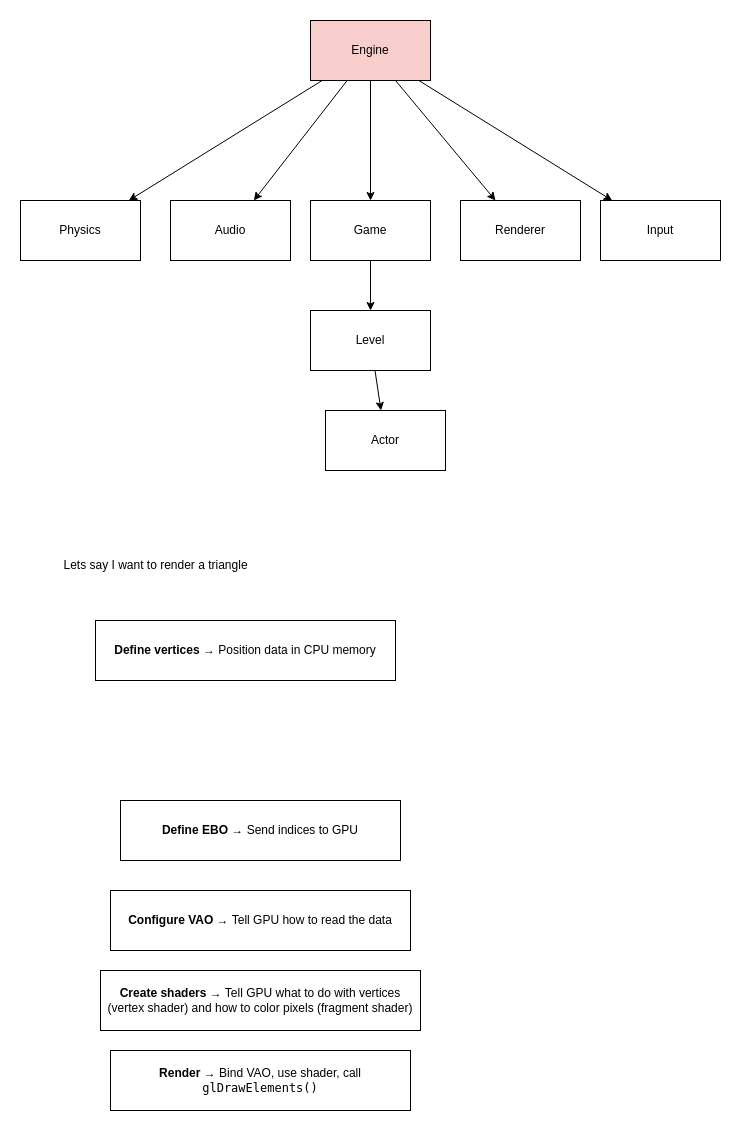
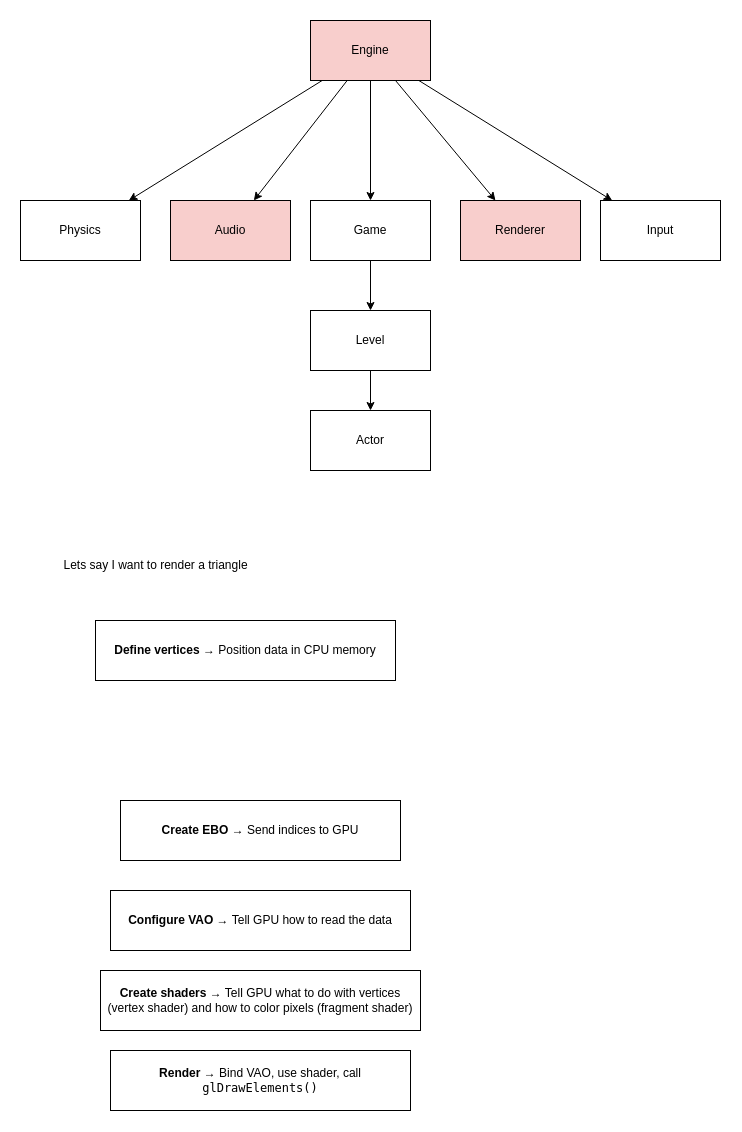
(231, 231) -> (231, 231)
(521, 231) -> (521, 231)
(386, 441) -> (371, 441)
(261, 831) -> (261, 831)
